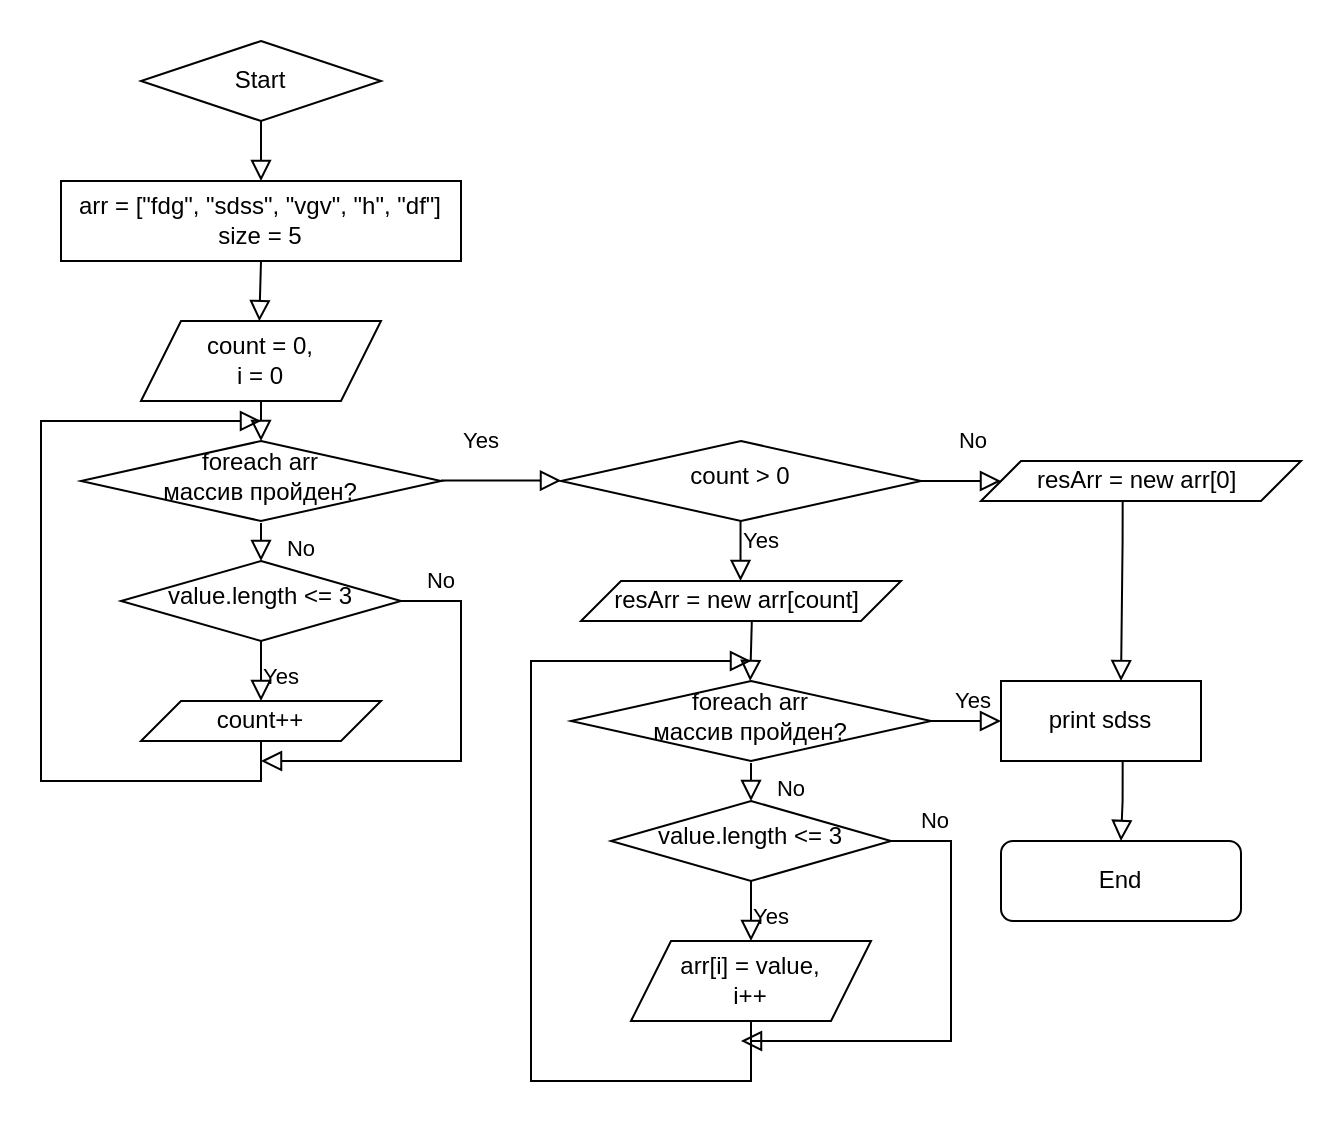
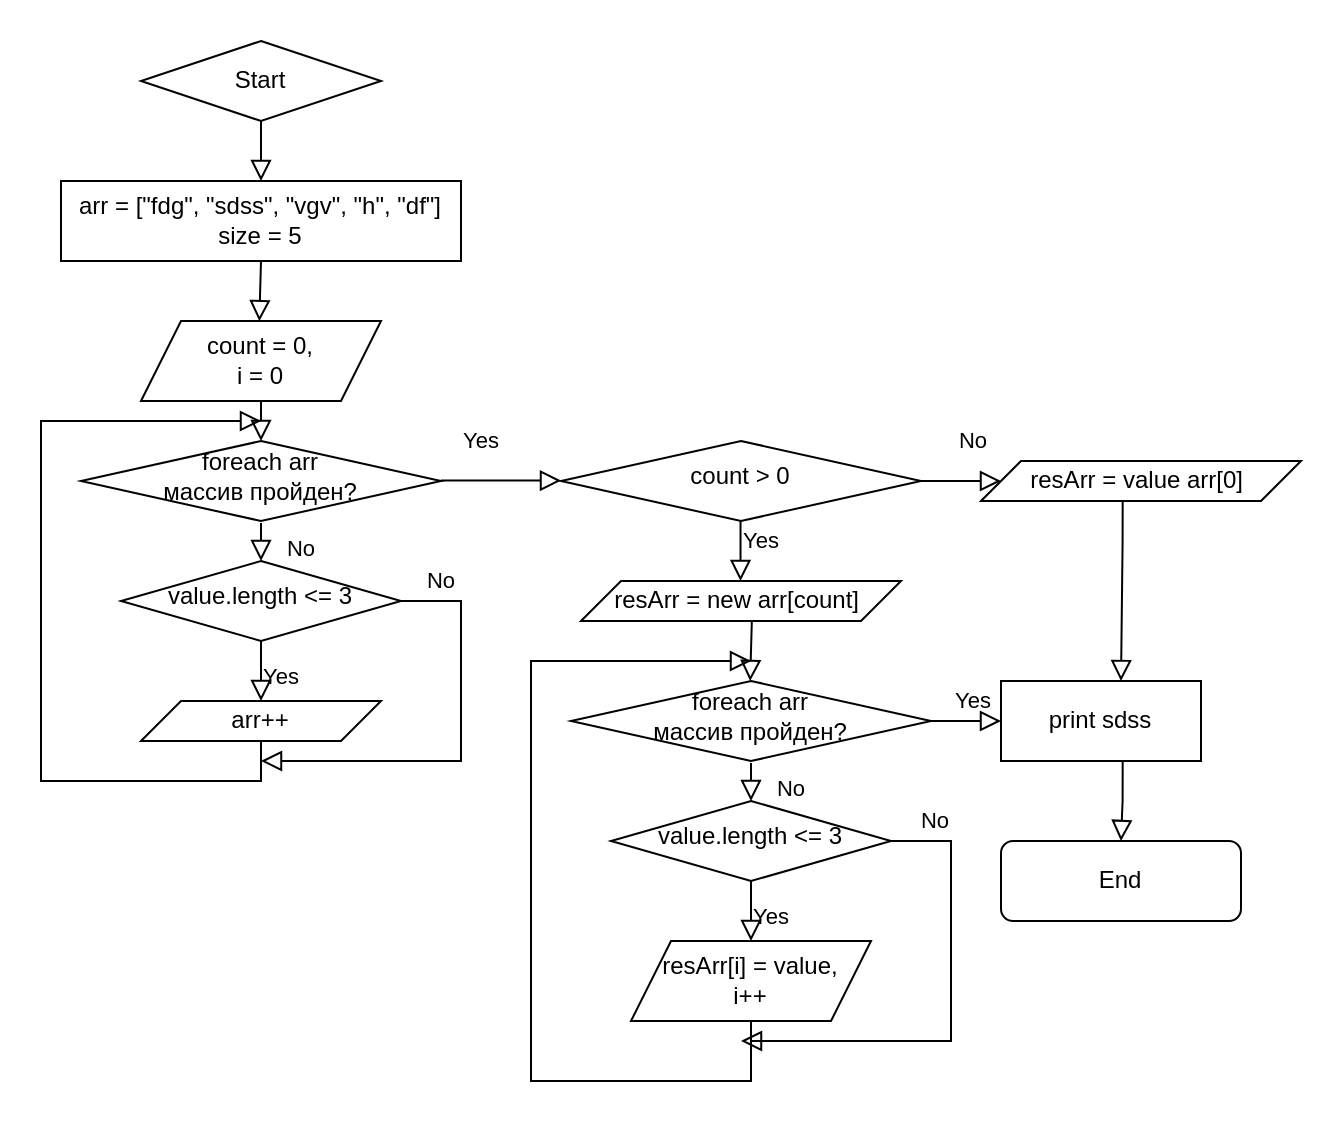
(1141, 481) -> (1141, 481)
(261, 721) -> (261, 721)
(751, 981) -> (751, 981)
